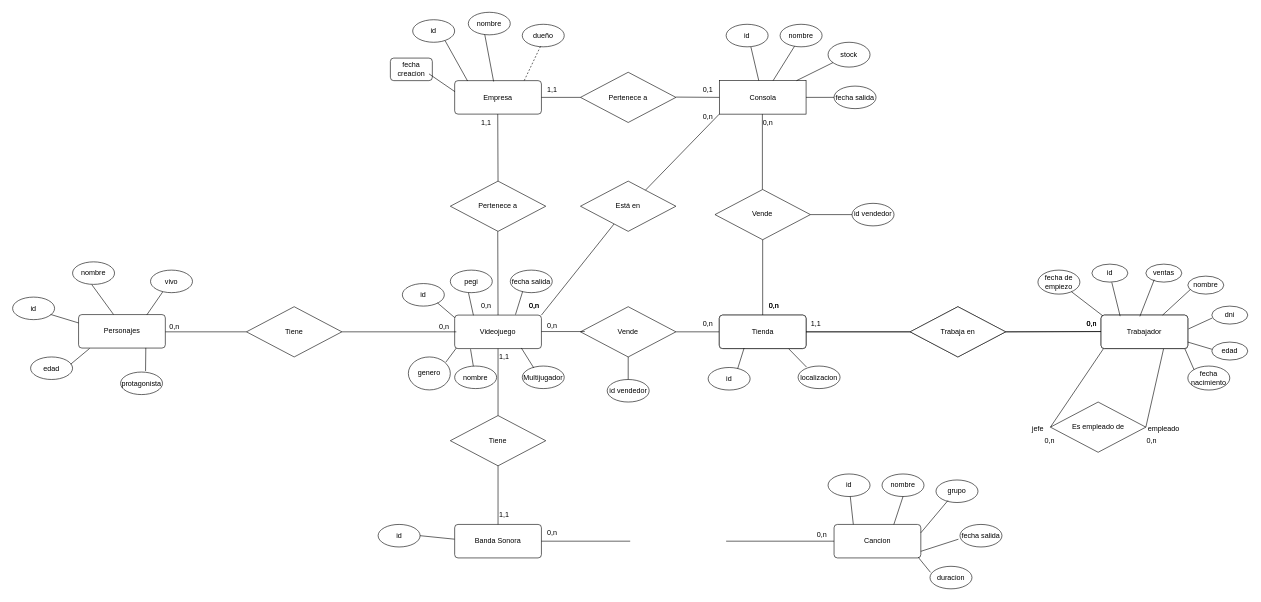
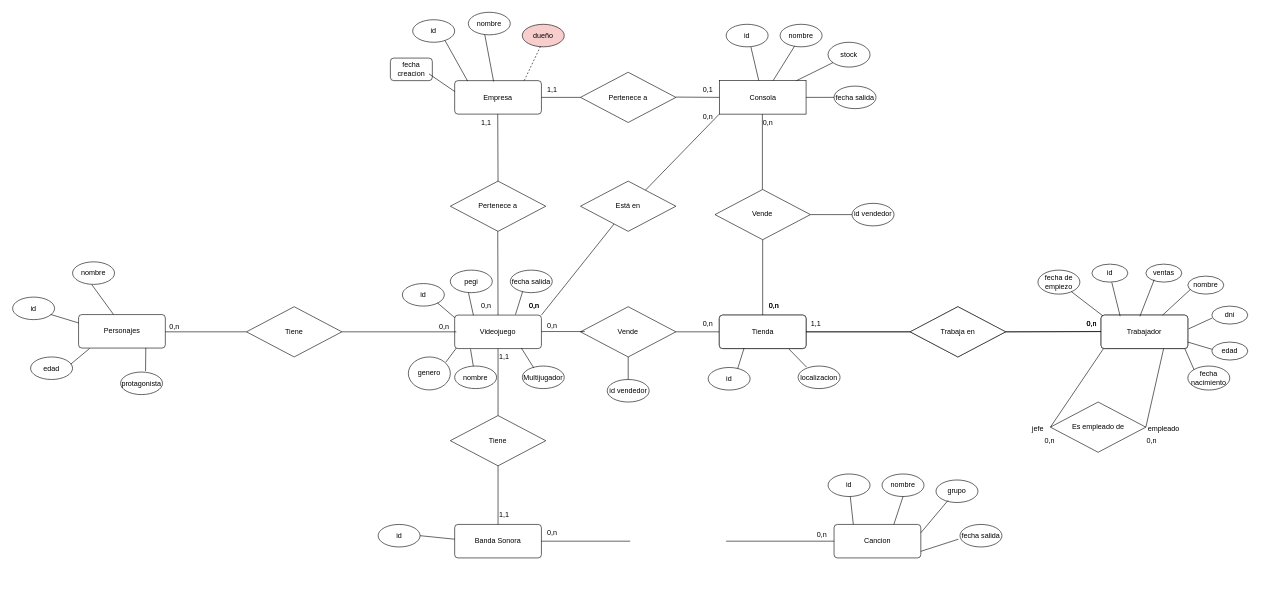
(543, 36) -> (543, 36)
(171, 282) -> none
(154, 304) -> none
(924, 565) -> none
(951, 578) -> none
